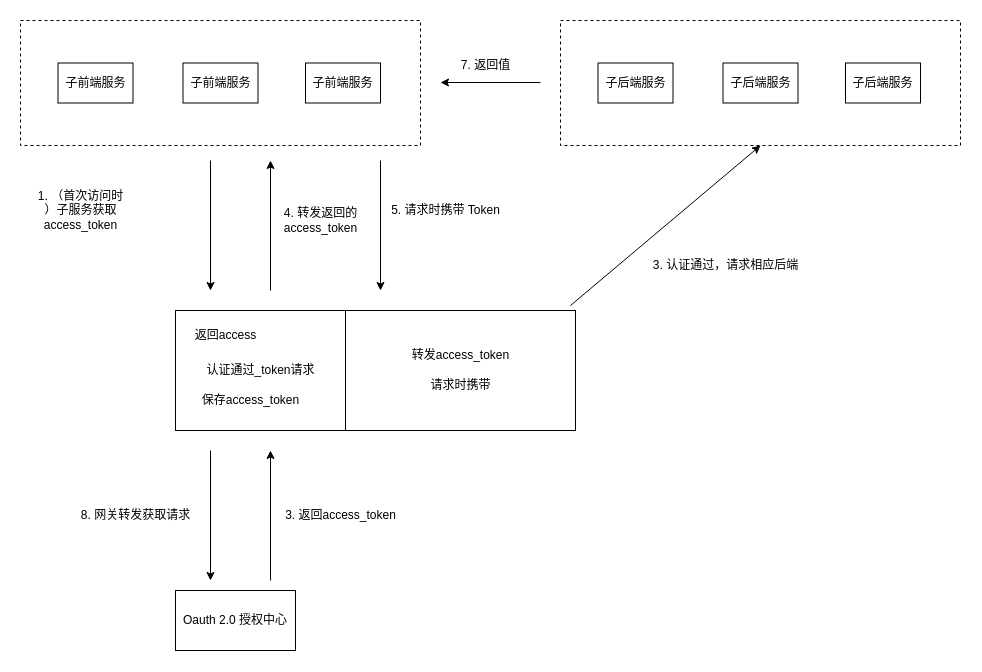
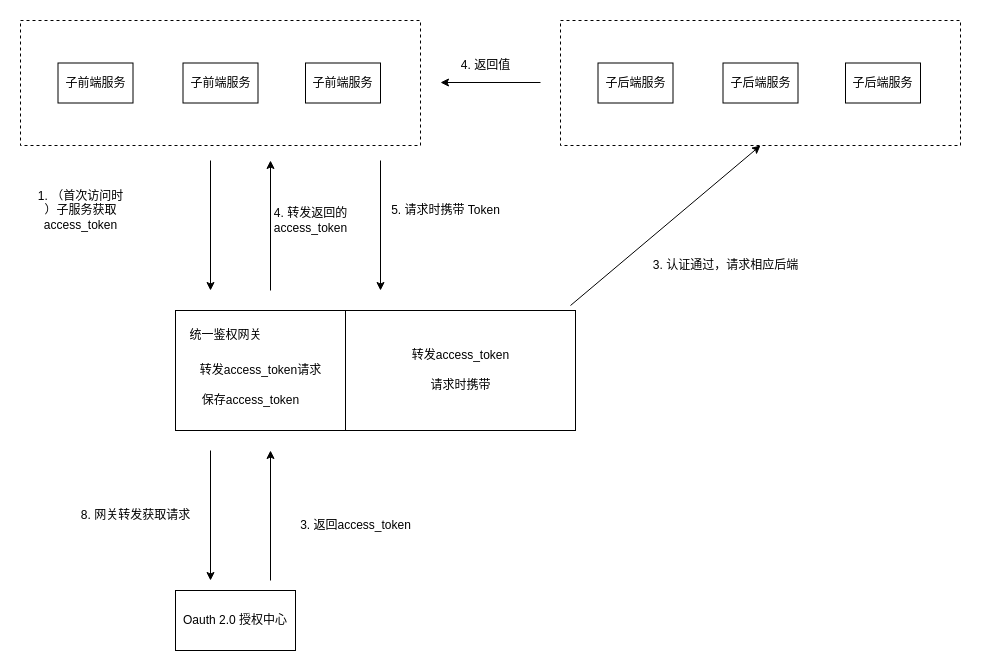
(486, 66) -> (486, 66)
(321, 221) -> (311, 221)
(226, 336) -> (226, 336)
(261, 371) -> (261, 371)
(341, 516) -> (356, 526)
